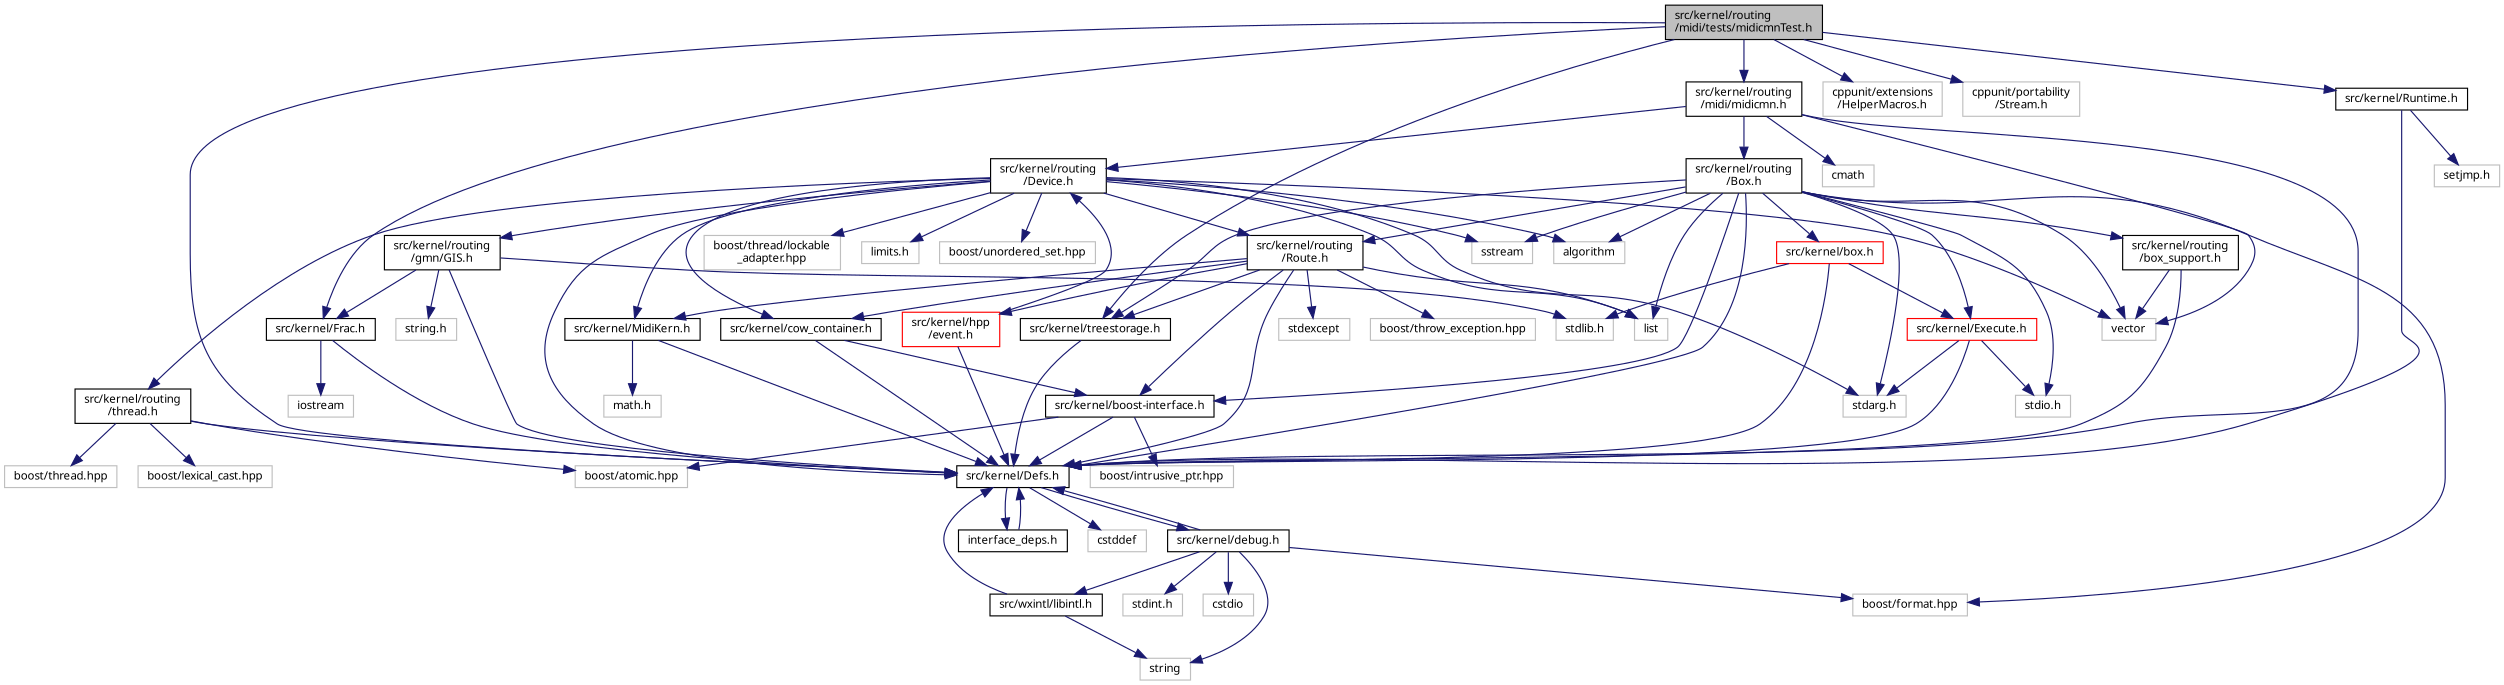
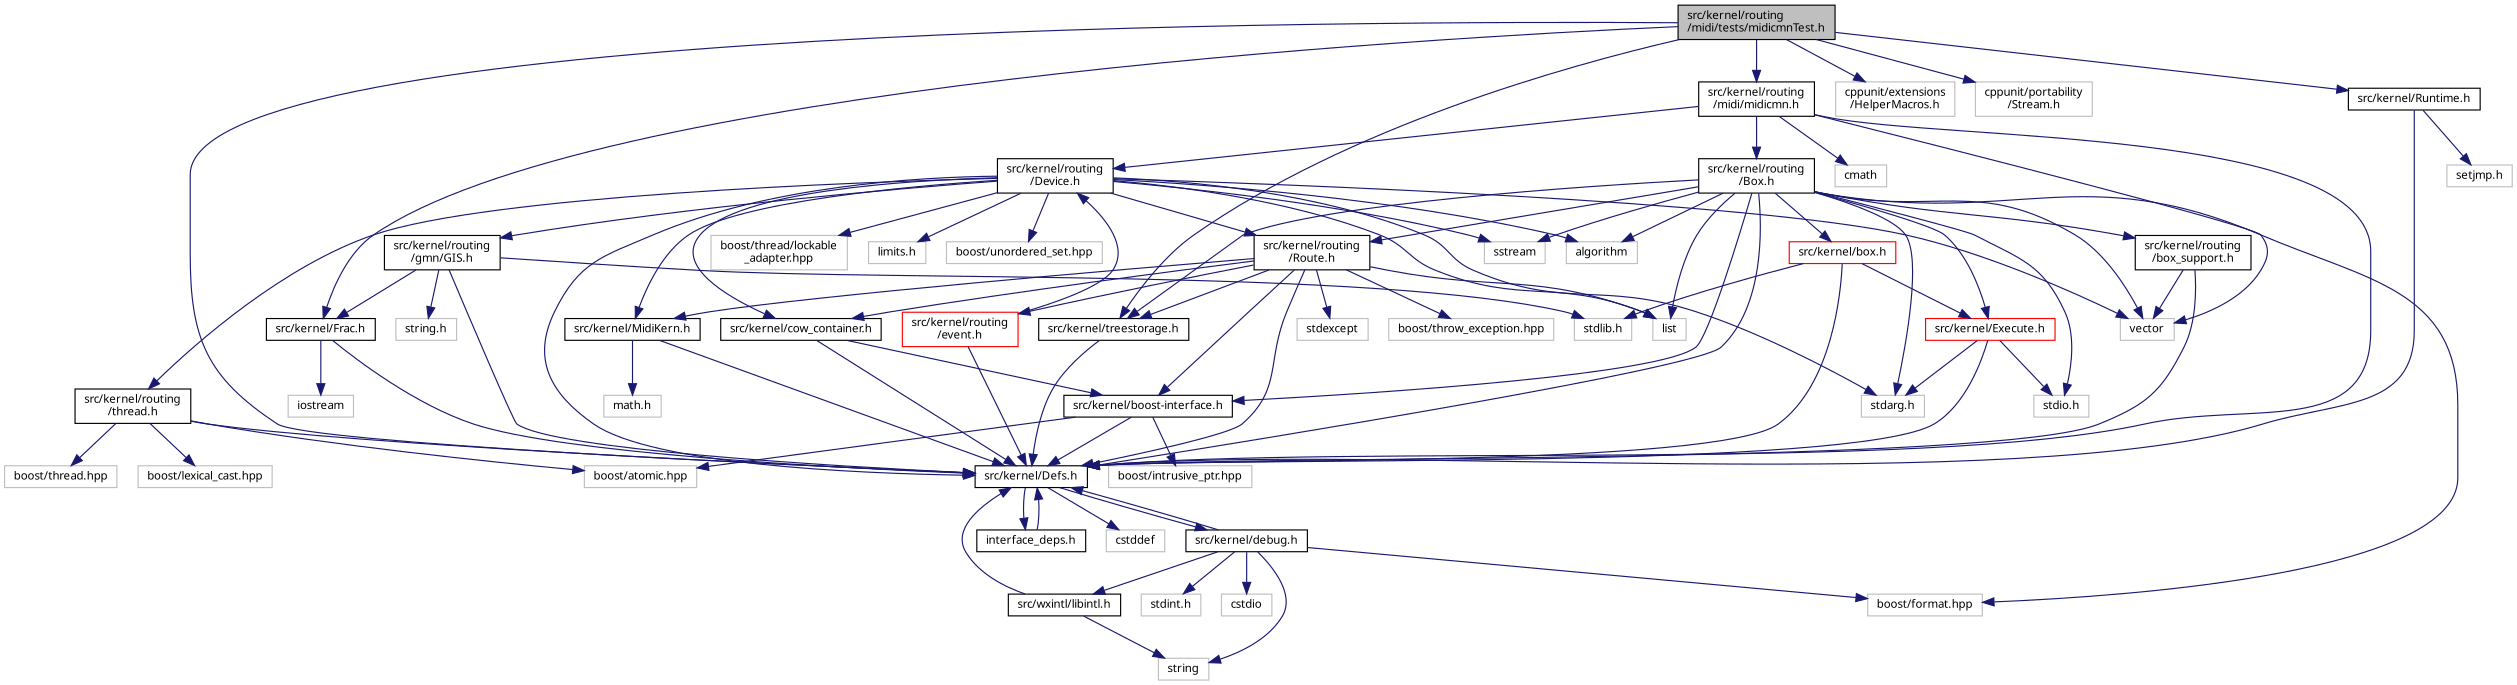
(951, 329) -> (960, 329)
